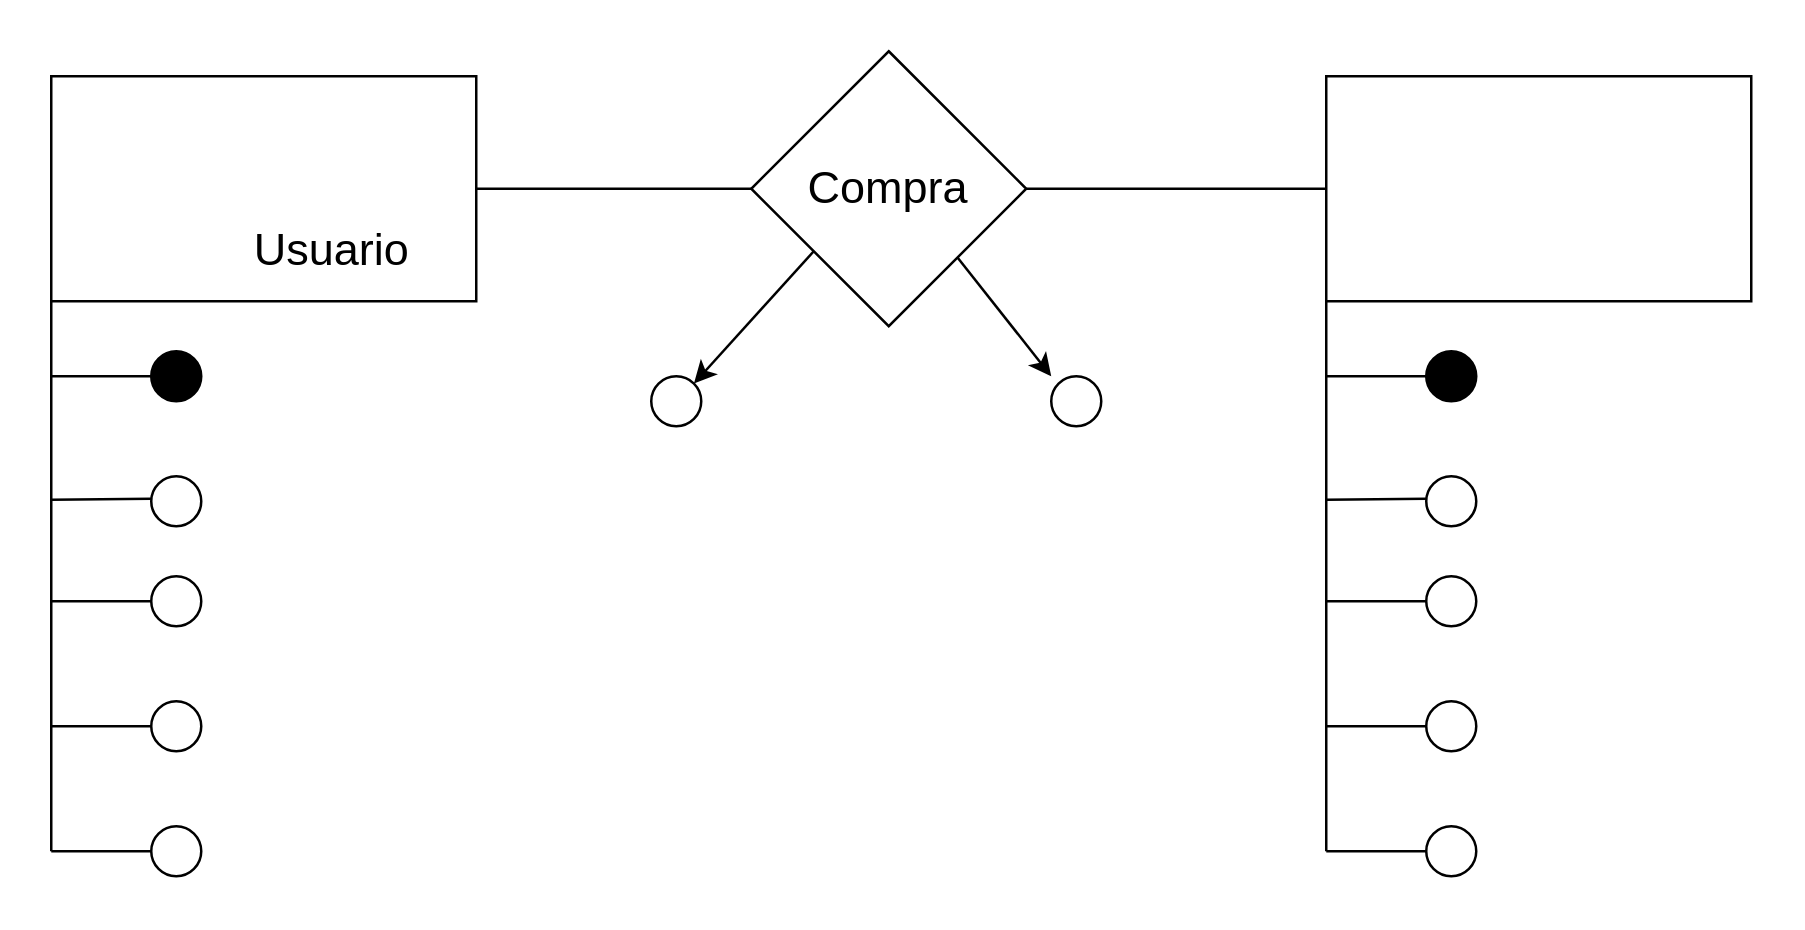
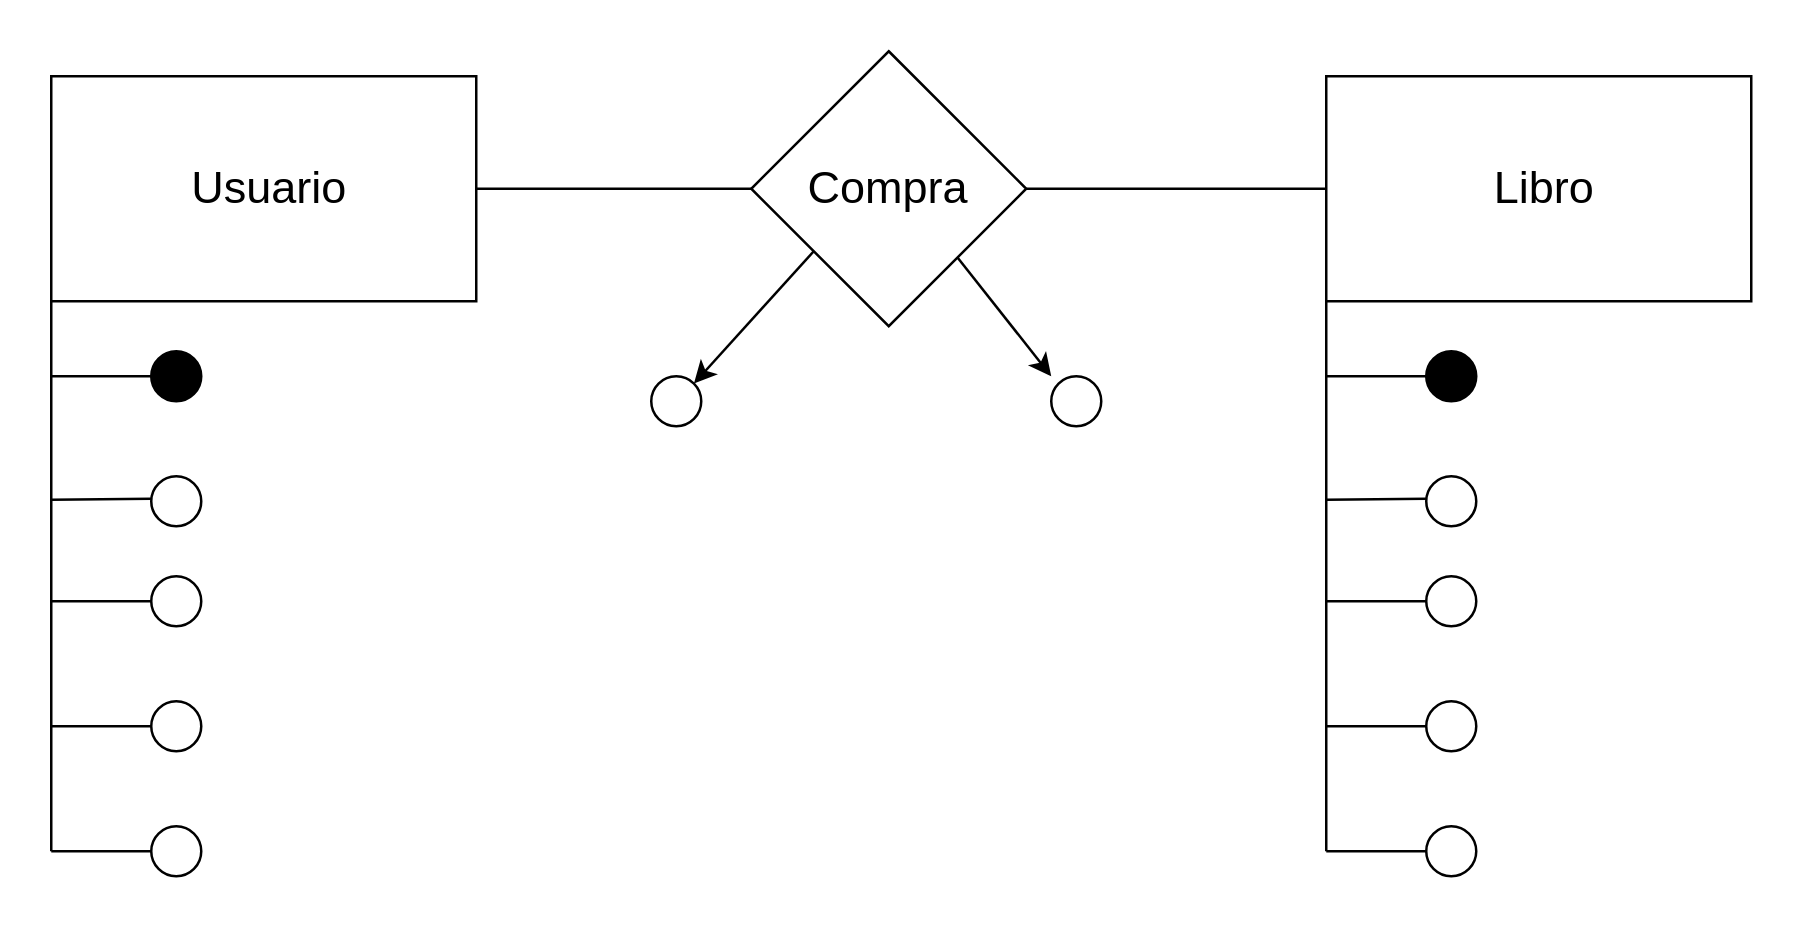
none -> (1545, 189)
(333, 251) -> (270, 189)
